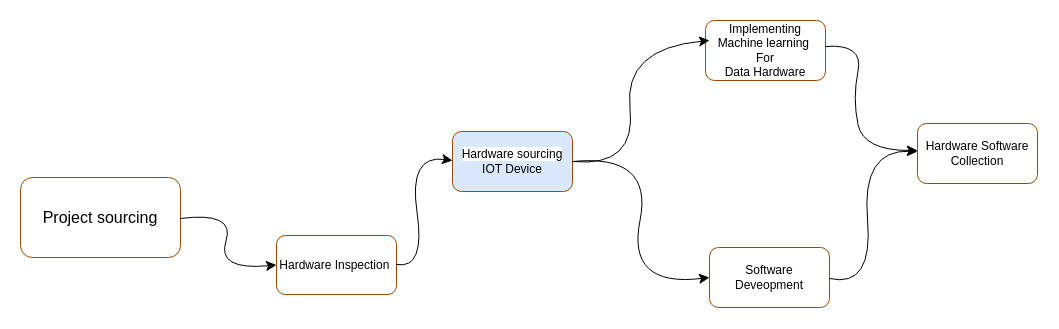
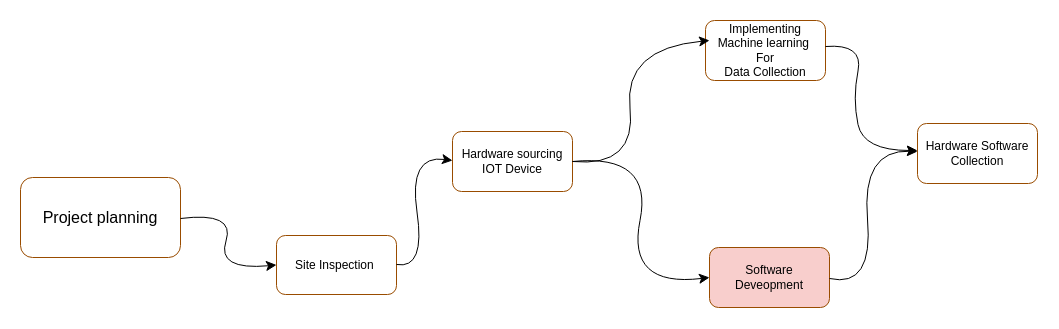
(766, 51) -> (766, 51)
(513, 162) -> (513, 162)
(101, 218) -> (101, 218)
(337, 266) -> (337, 266)
(770, 278) -> (770, 278)
